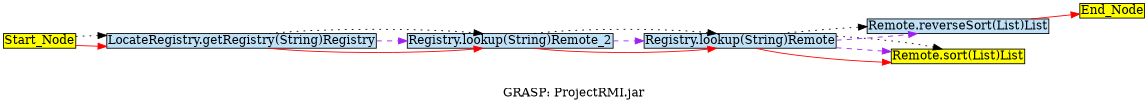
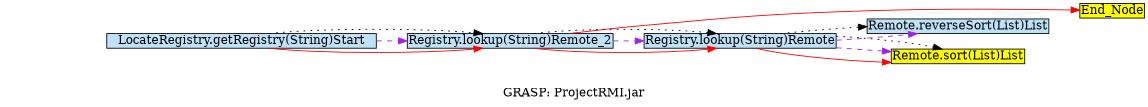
(1051, 17) -> (819, 13)
(40, 41) -> none
(242, 41) -> (242, 41)
